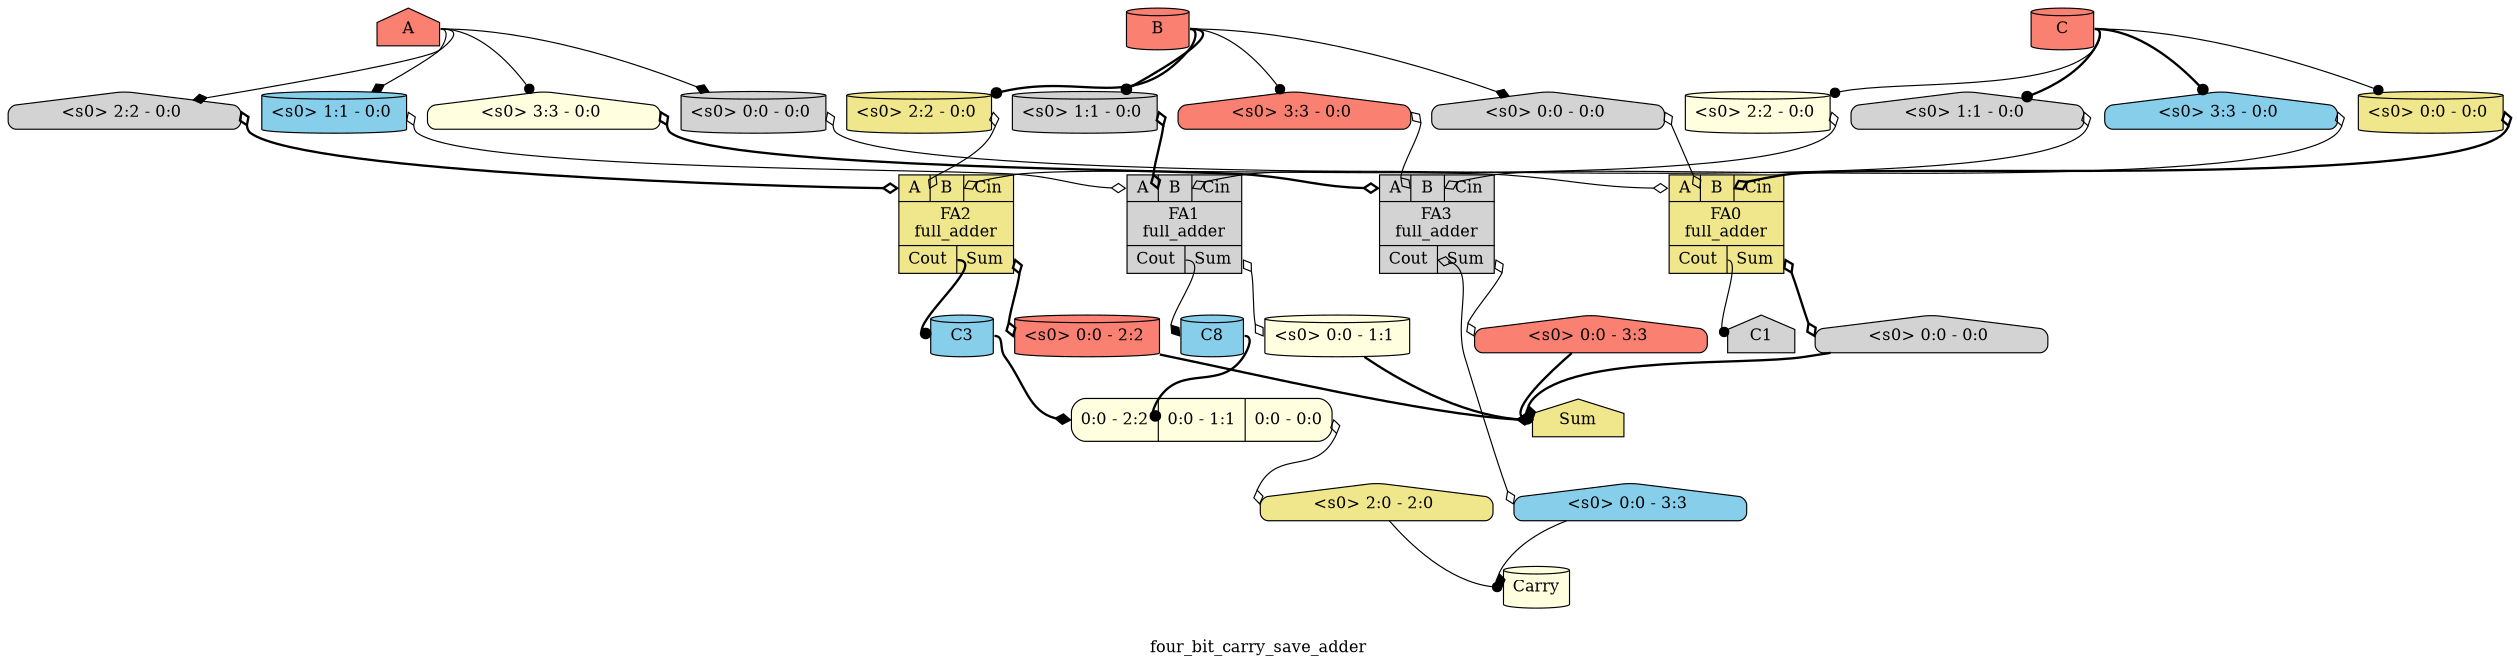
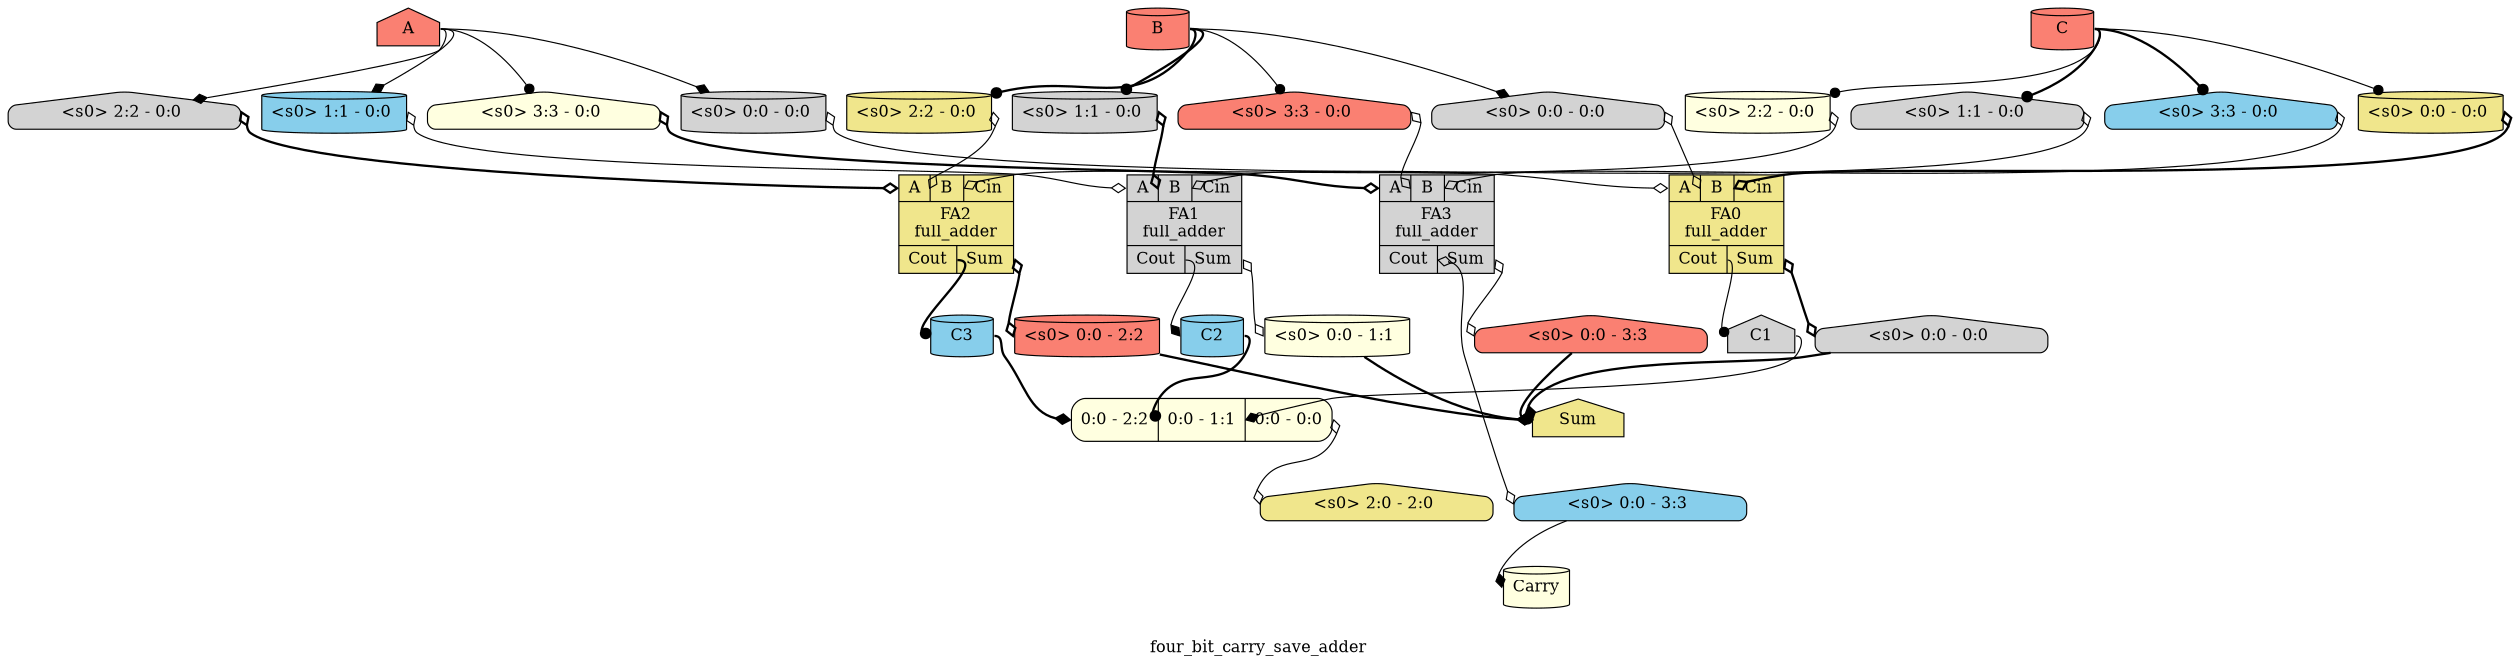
(1212, 336) -> (1212, 336)
none -> (1569, 388)
(1435, 563) -> none
